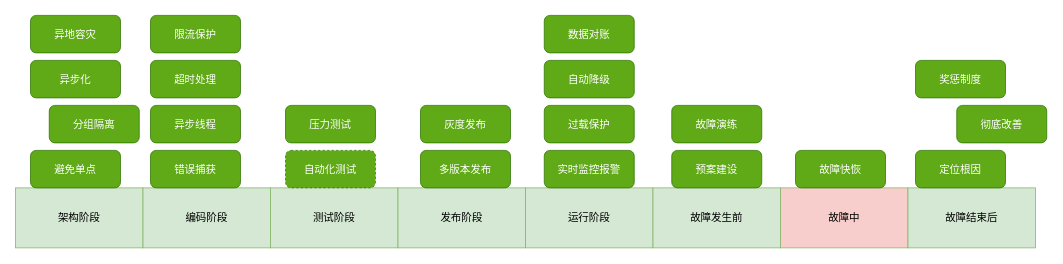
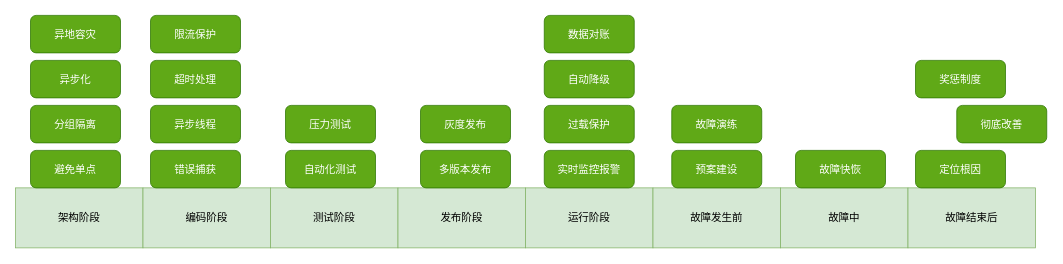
(94, 124) -> (75, 124)
(330, 169) -> (330, 169)
(844, 218) -> (844, 218)
